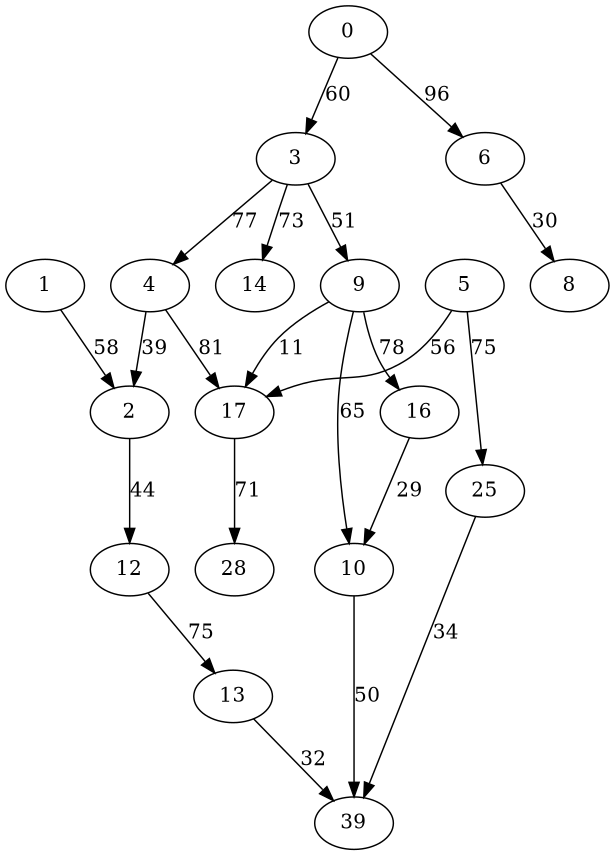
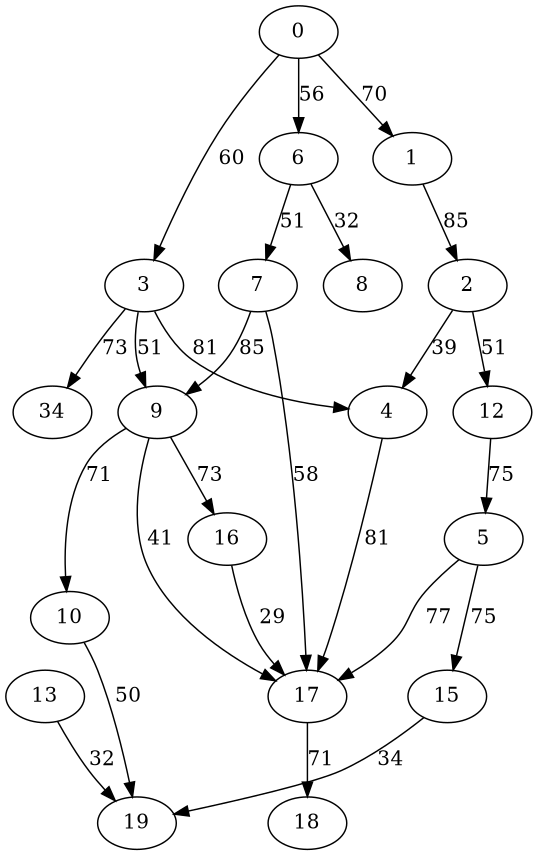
none -> (351, 90)
(438, 95) -> (313, 95)
(245, 222) -> (206, 349)
(546, 222) -> (347, 222)
(255, 286) -> (52, 412)
none -> (258, 286)
(141, 342) -> (432, 343)
(107, 349) -> (457, 222)
(292, 349) -> (161, 539)
(393, 349) -> (211, 476)
(444, 349) -> (439, 618)
(353, 412) -> (100, 476)
(390, 484) -> (247, 618)
(144, 491) -> (495, 349)
(485, 491) -> (447, 696)
(235, 570) -> (307, 823)
(177, 627) -> (489, 468)
(354, 823) -> (137, 823)
